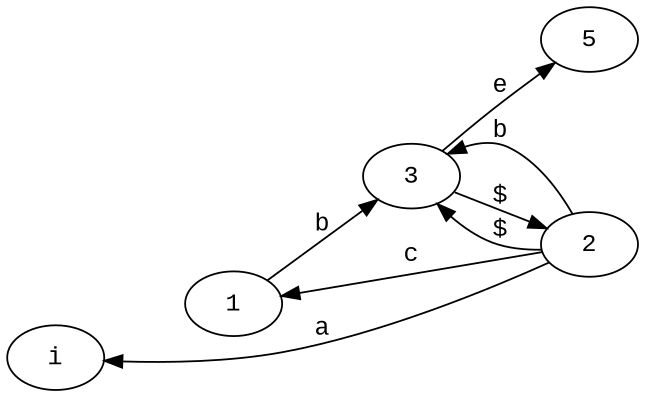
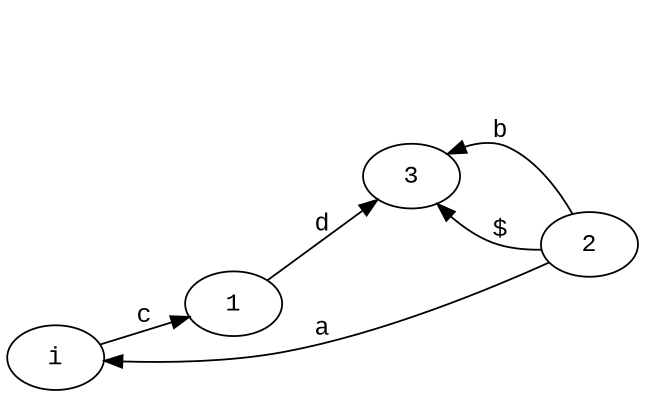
(589, 40) -> none
(492, 207) -> none
(323, 224) -> (323, 224)
(421, 273) -> (136, 333)
